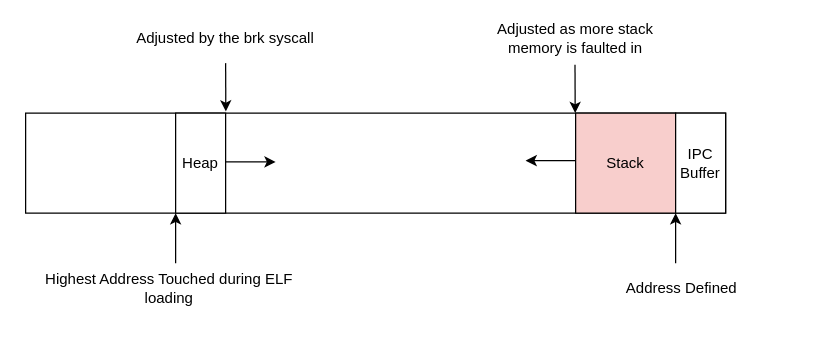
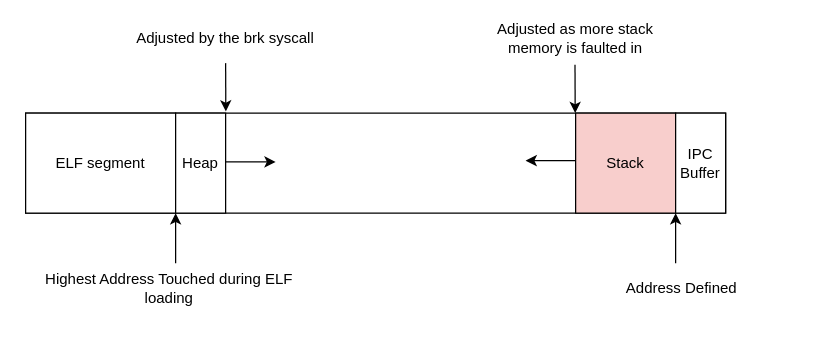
none -> (101, 163)
